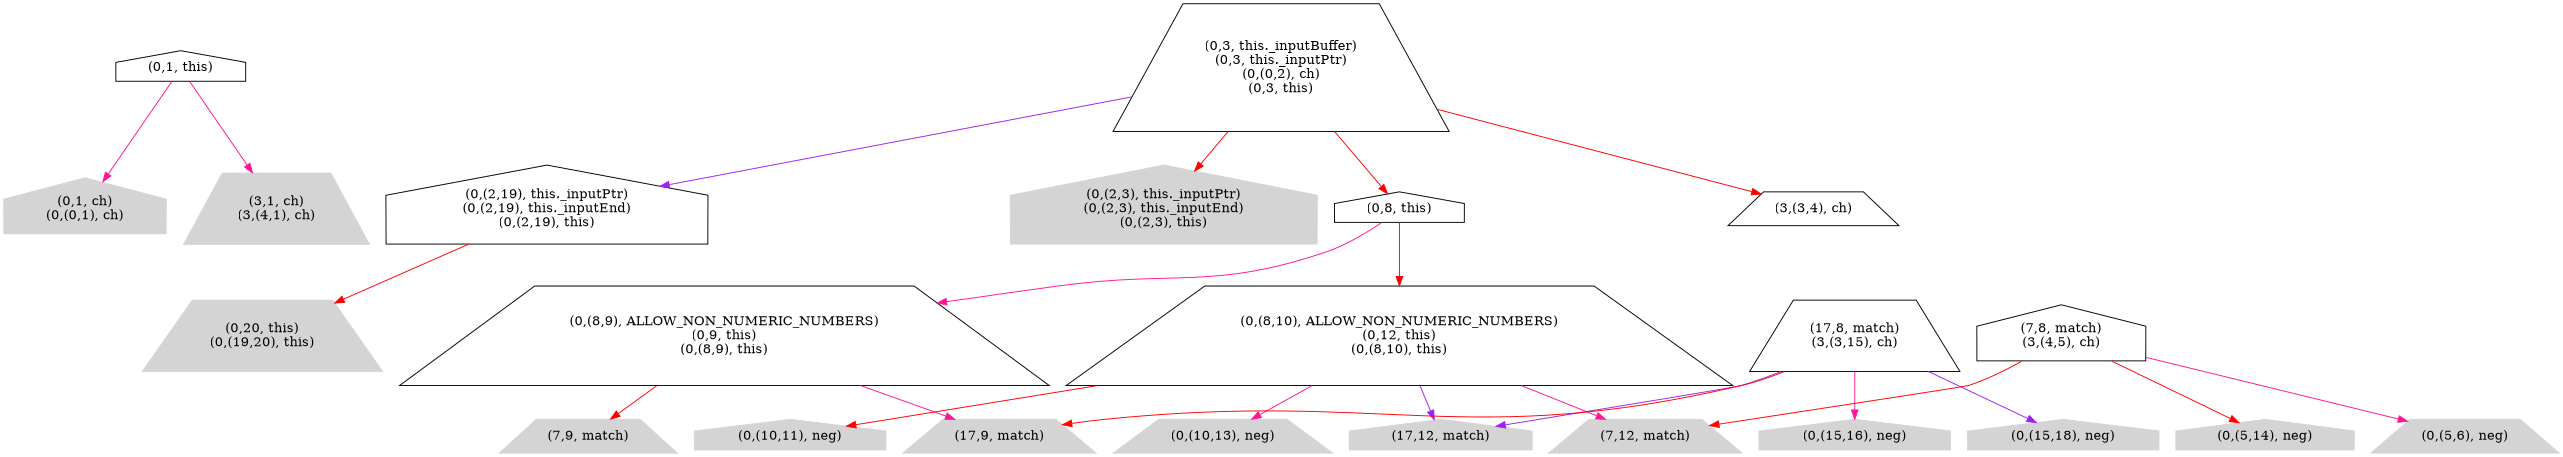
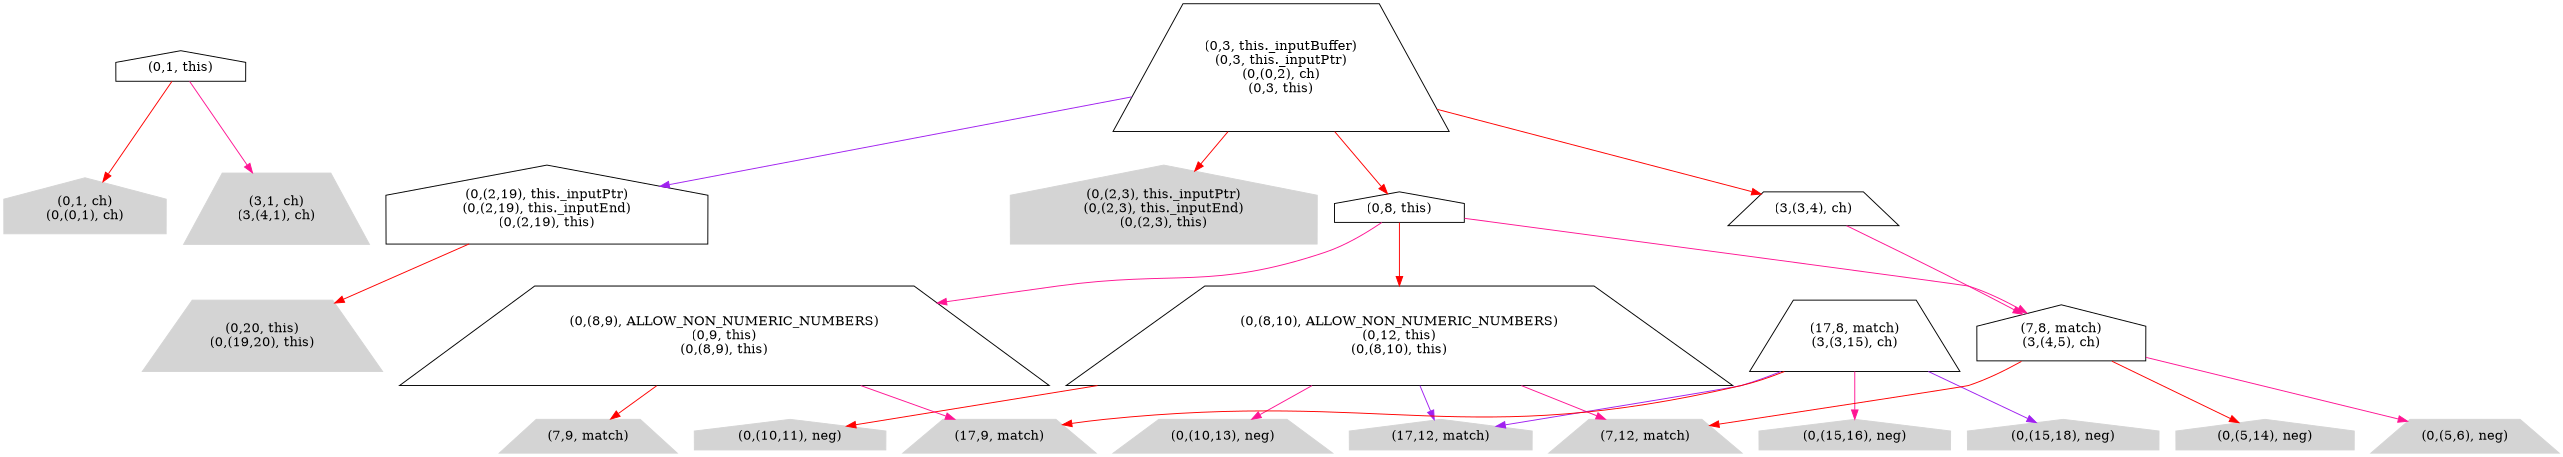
(140, 128) -> (140, 128)
none -> (1744, 256)
none -> (1931, 267)
